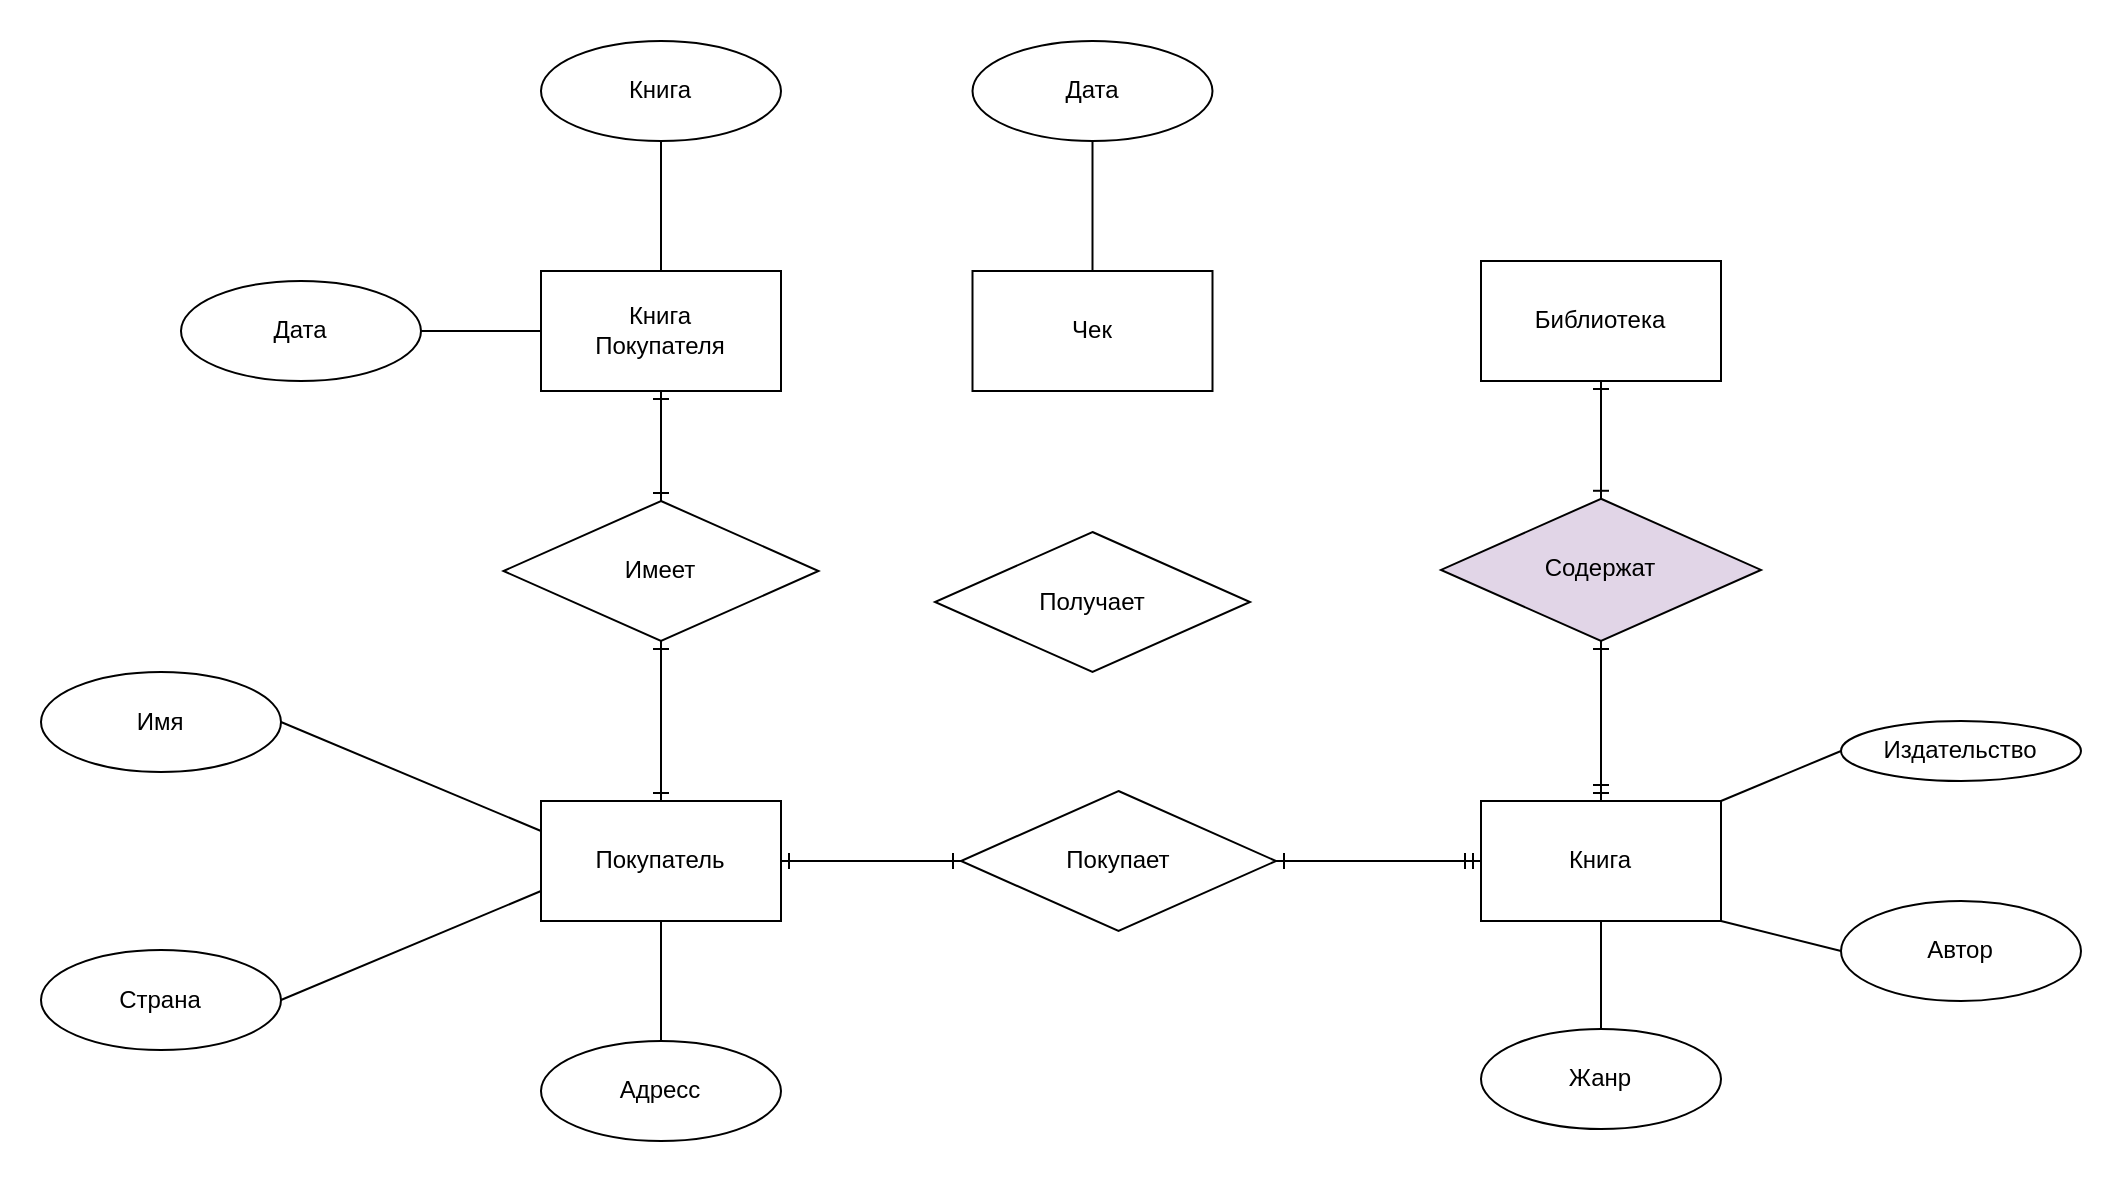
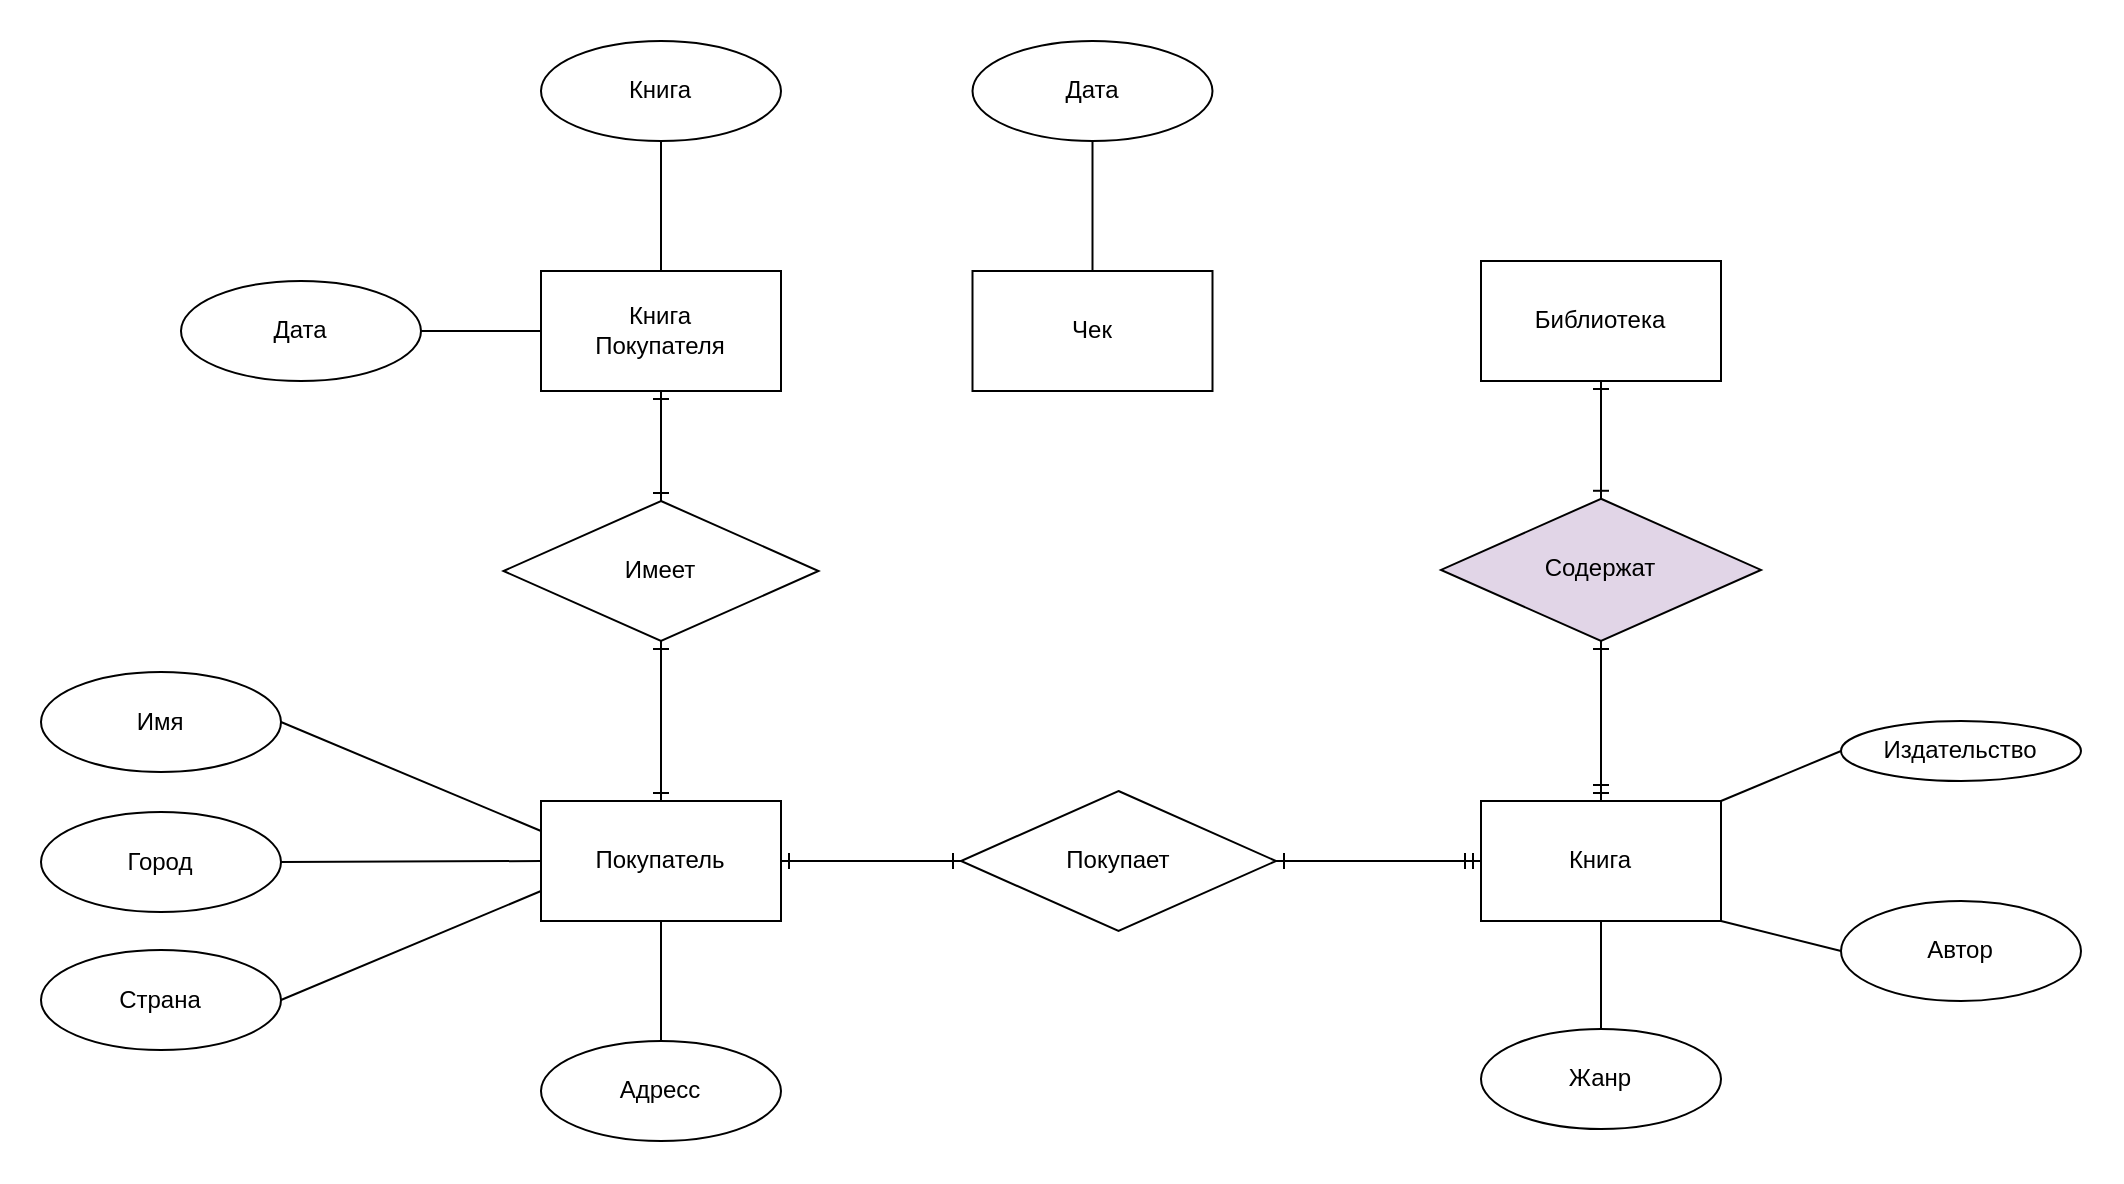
(1093, 602) -> none
none -> (161, 862)
none -> (411, 862)
